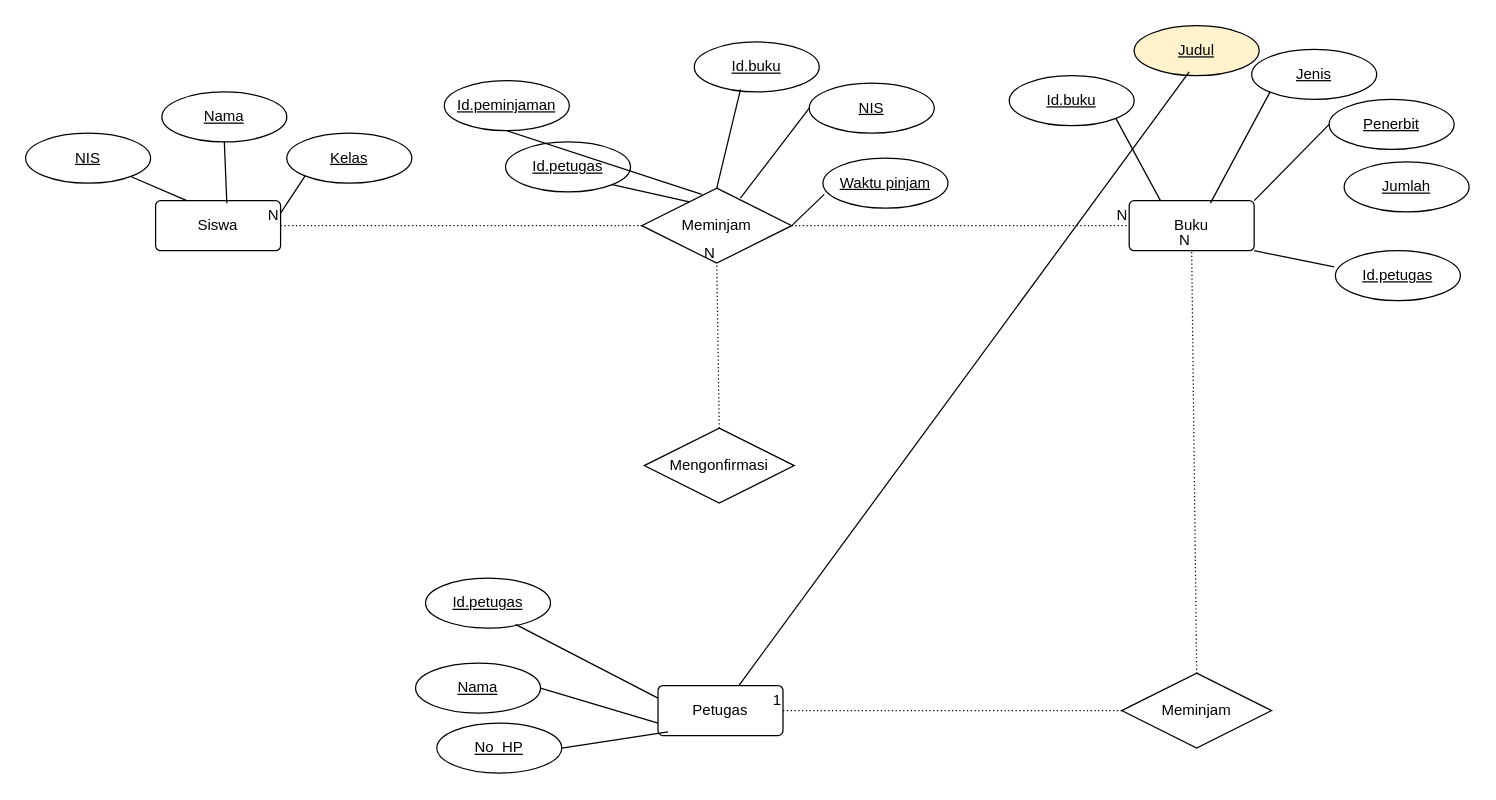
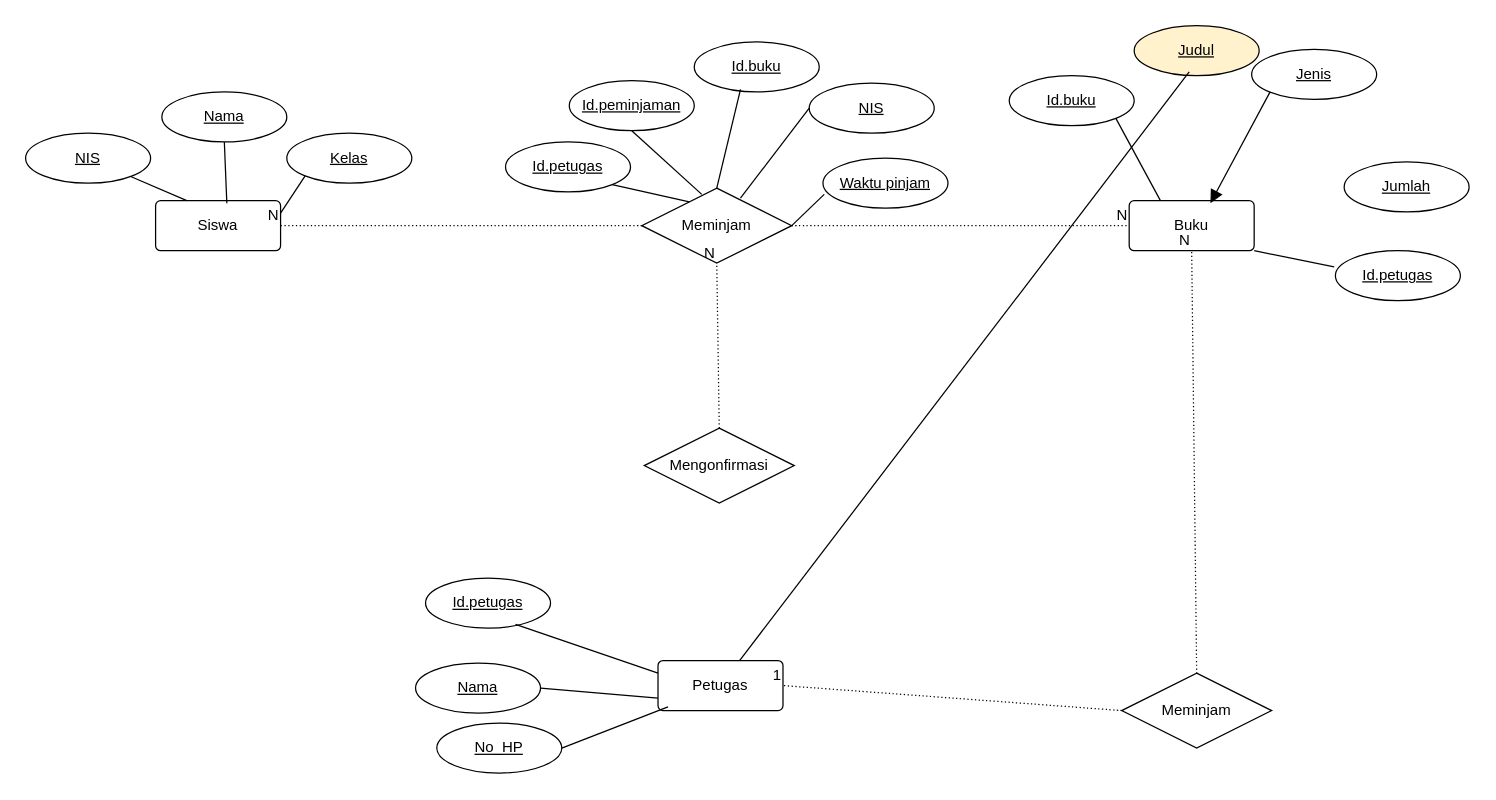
(507, 106) -> (632, 106)
(1392, 124) -> none
(1291, 163) -> none
(1214, 197) -> (1217, 191)
(721, 711) -> (721, 686)
